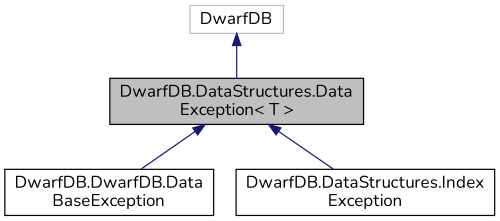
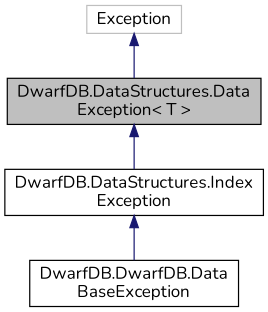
(237, 19) -> (134, 19)
(168, 150) -> (134, 244)
